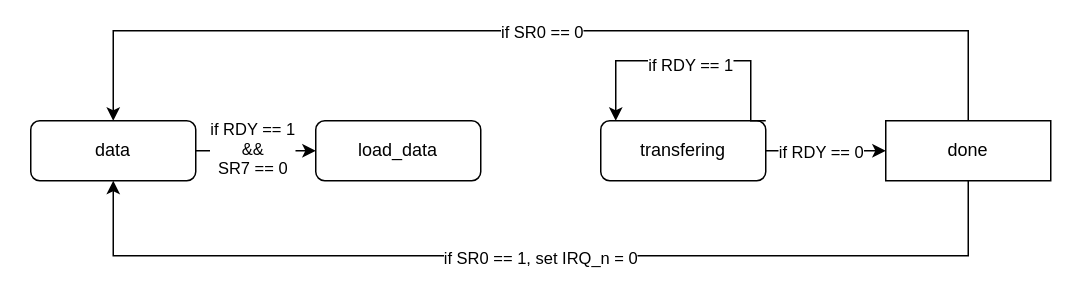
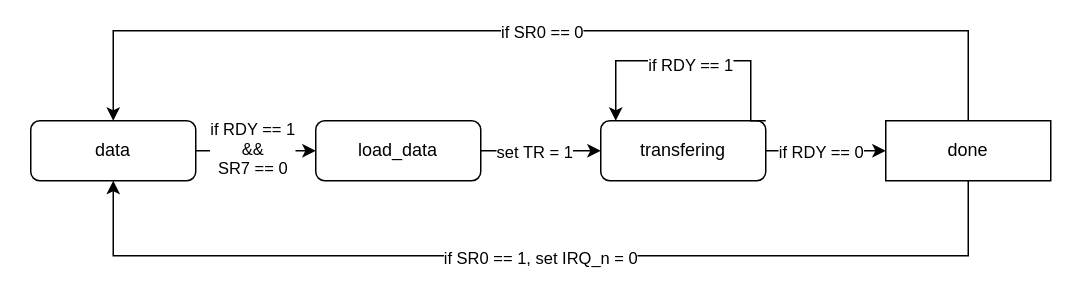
none -> (536, 151)
